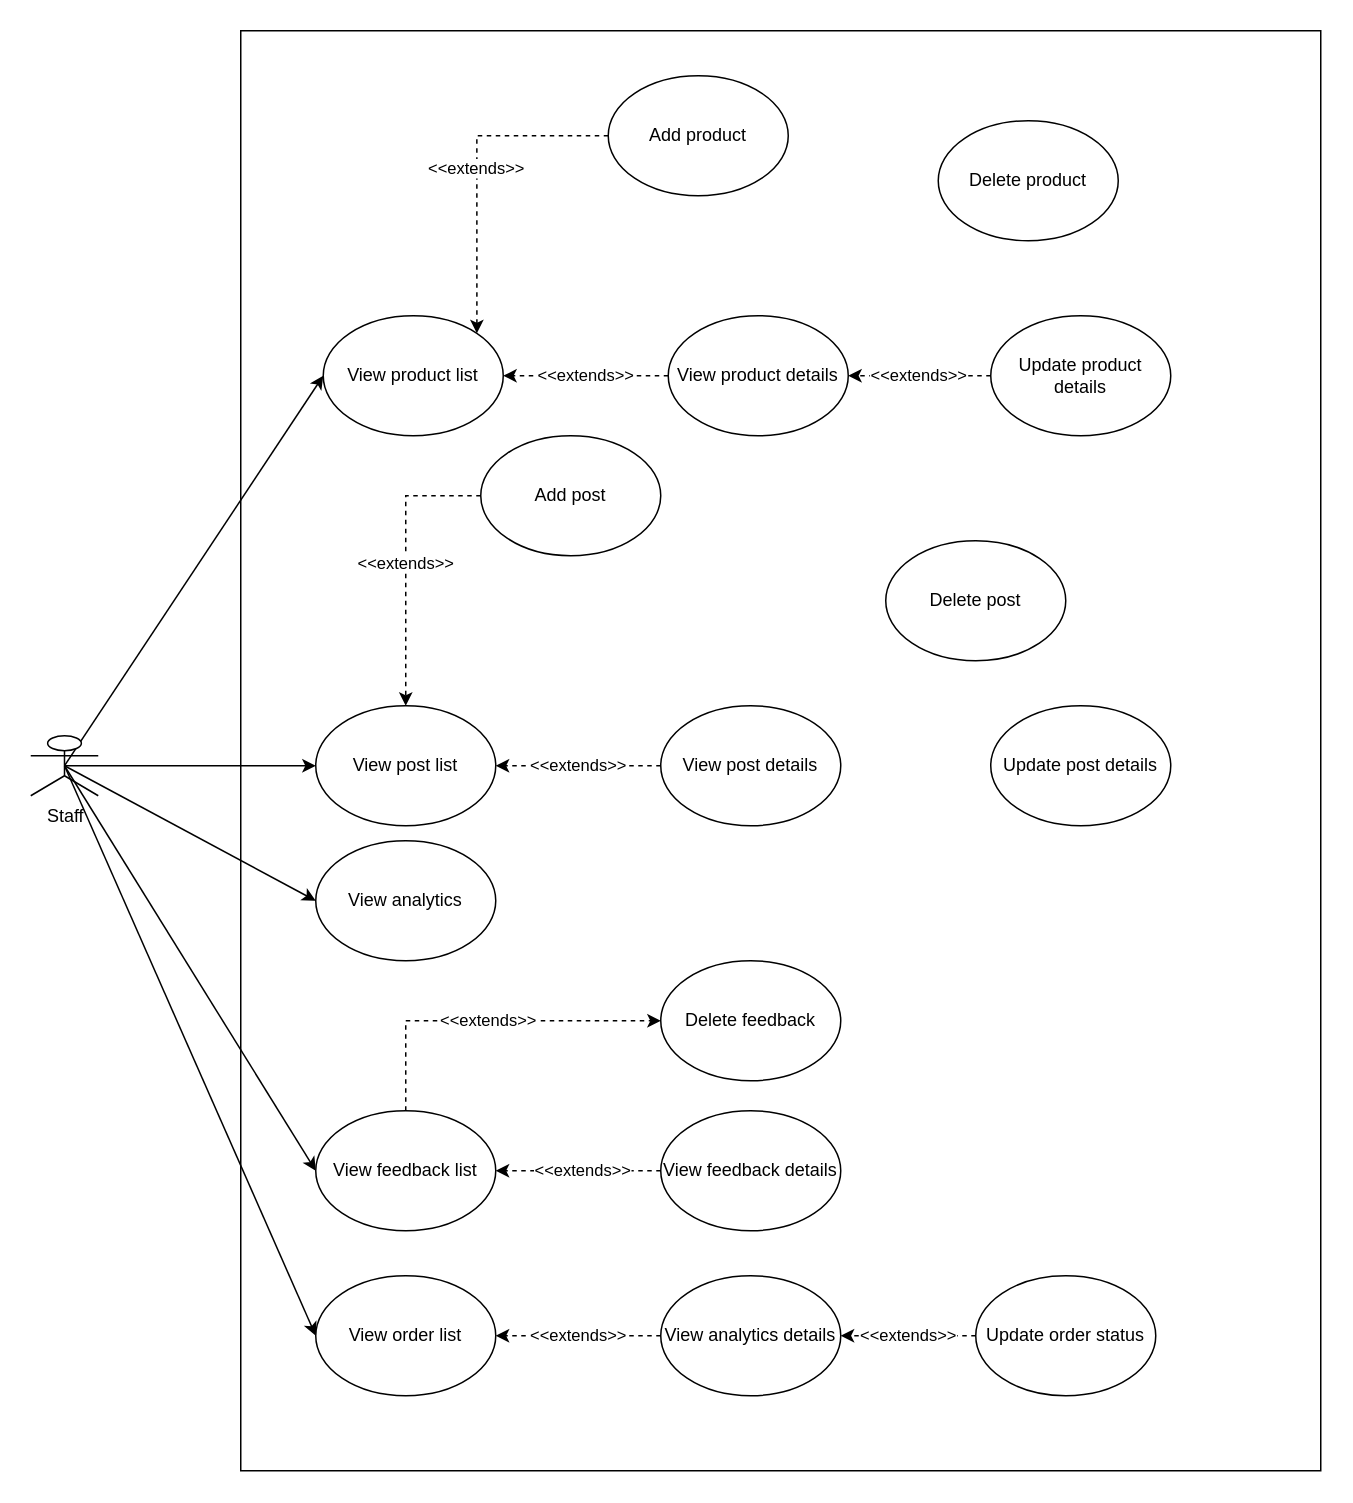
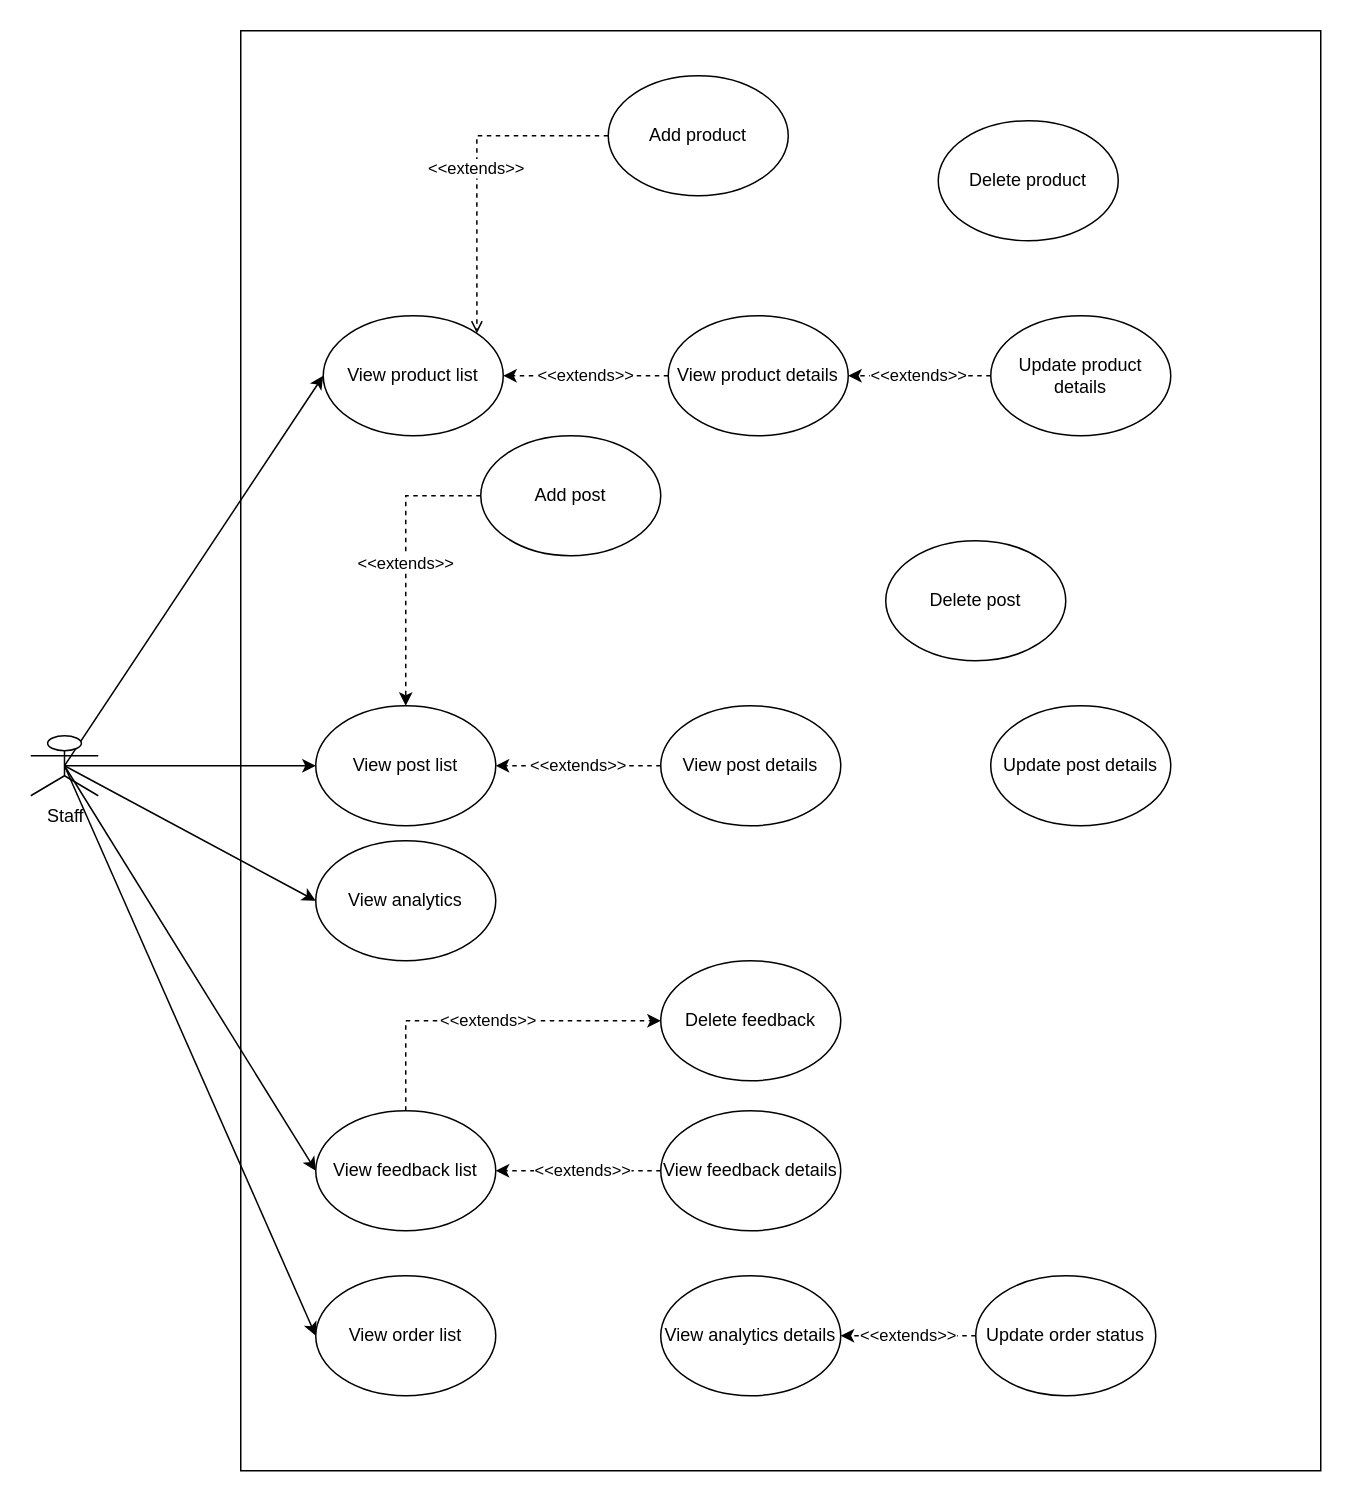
(477, 322) -> (477, 324)
(584, 1336) -> none
